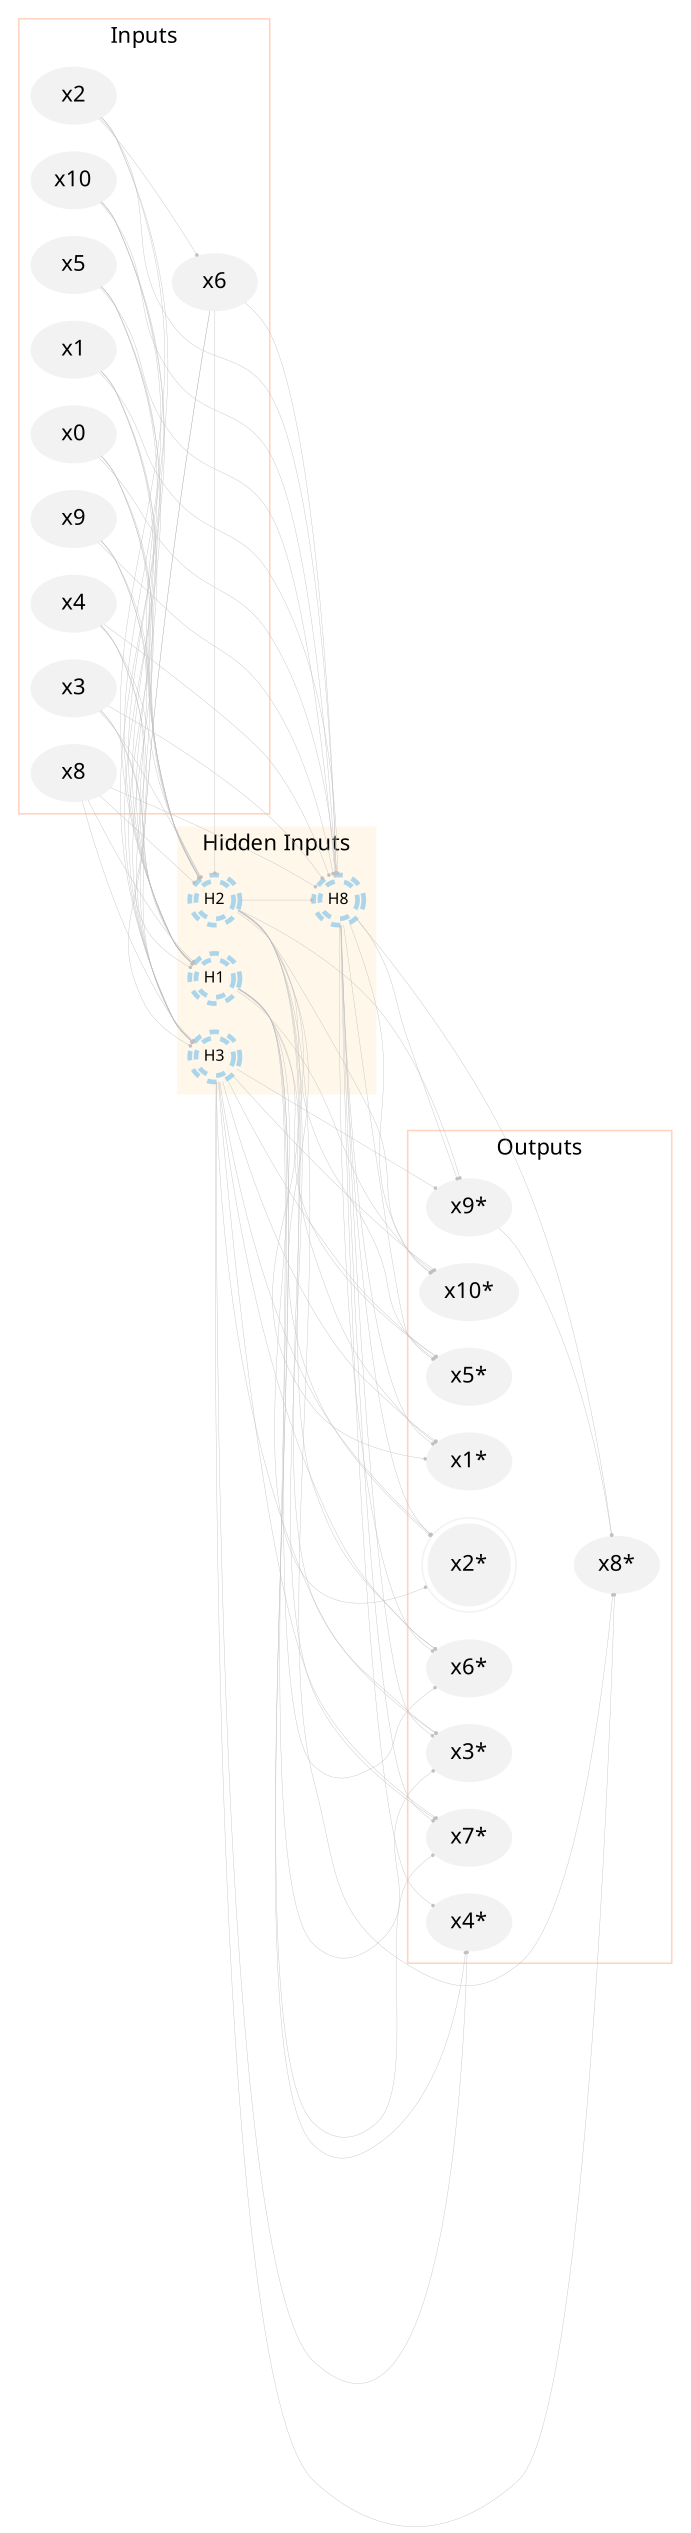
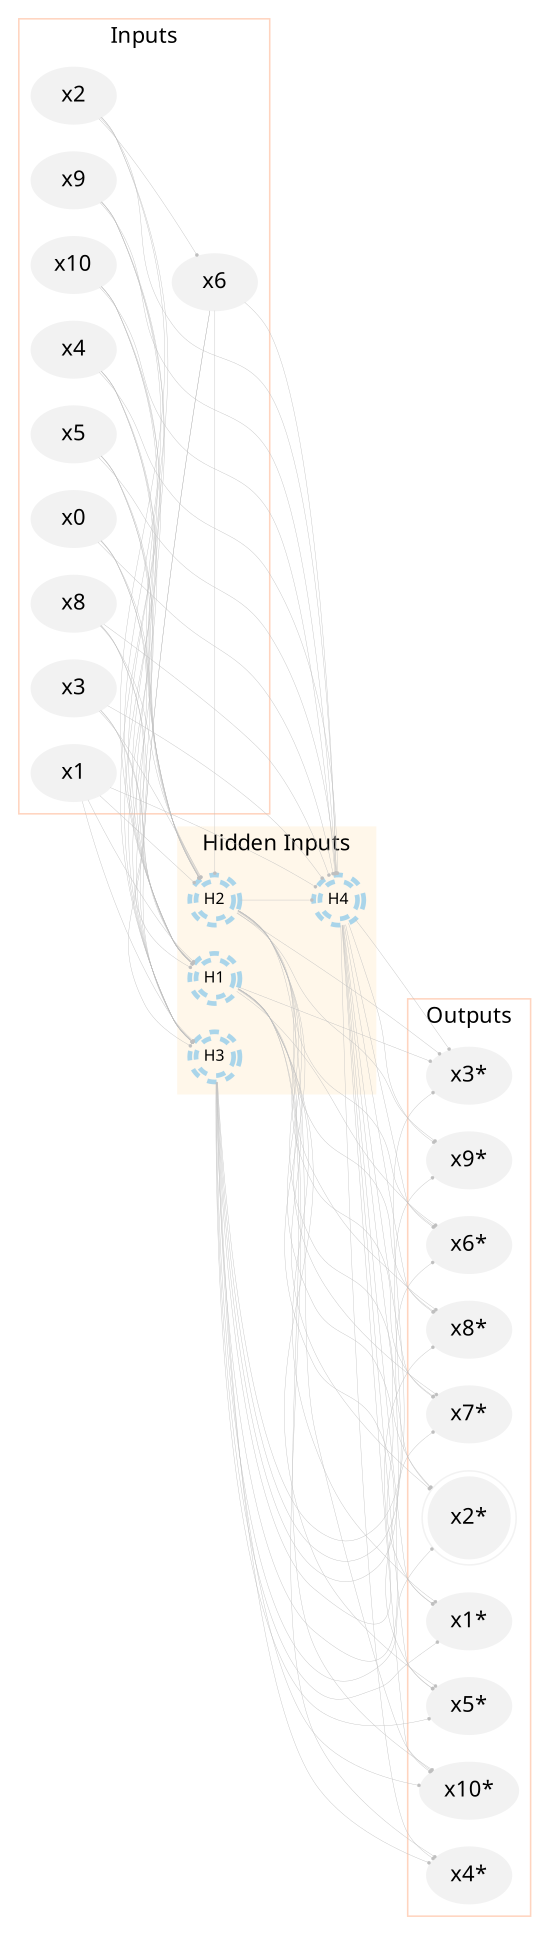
(339, 900) -> (339, 900)
(569, 1357) -> (309, 1163)
